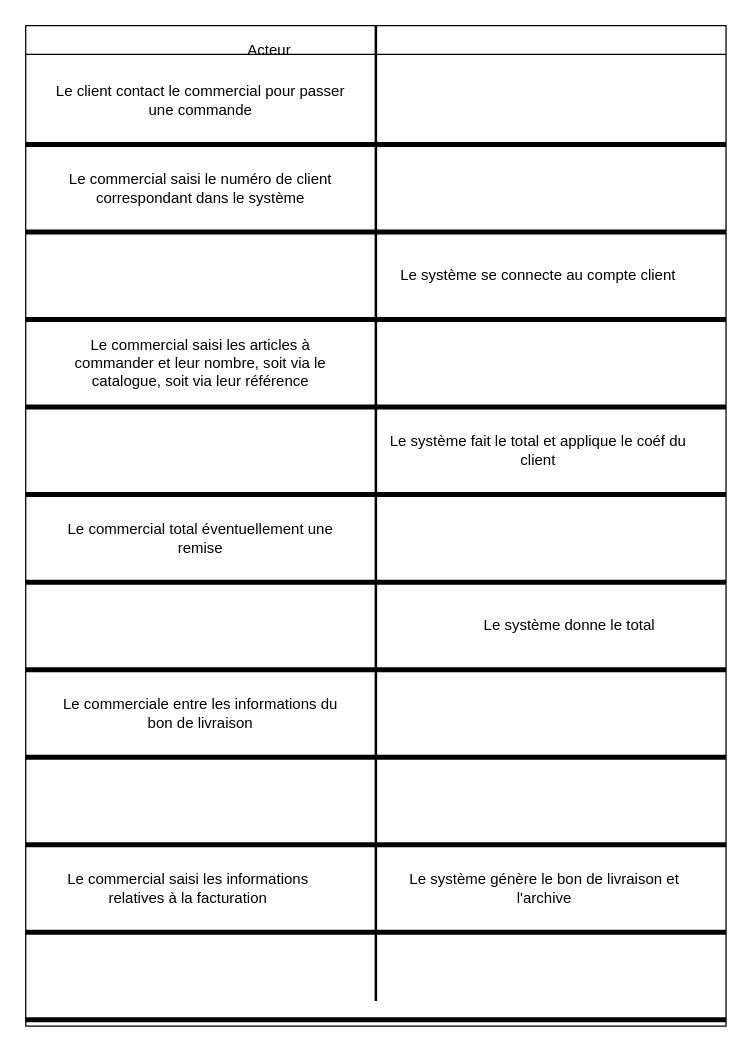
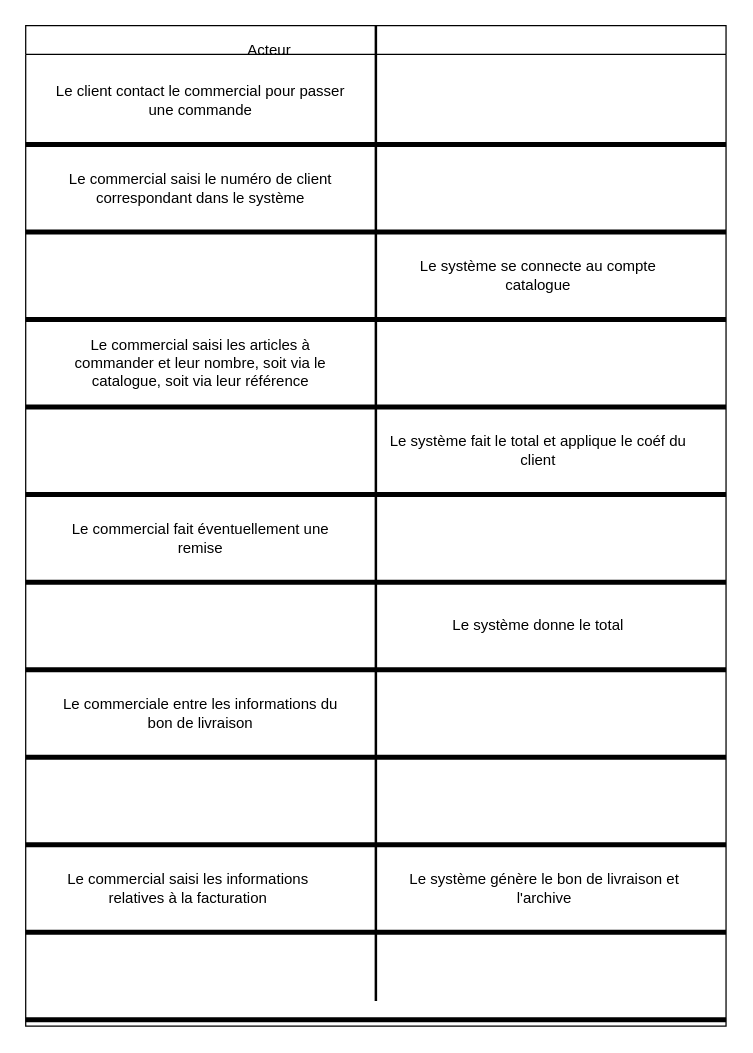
(538, 276) -> (538, 276)
(201, 538) -> (201, 538)
(569, 626) -> (538, 626)
